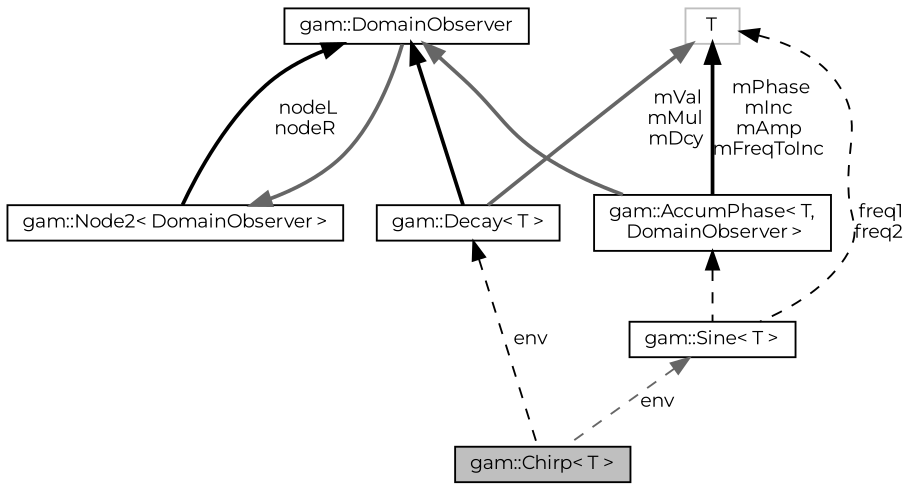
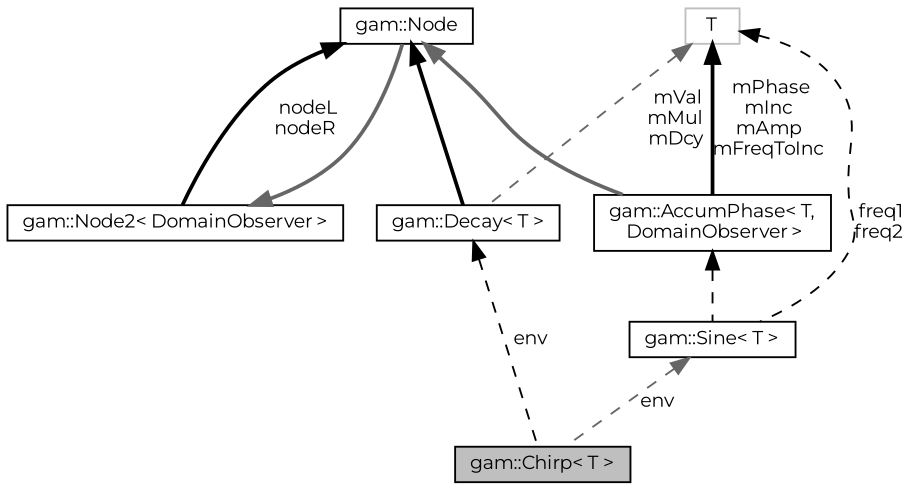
(407, 26) -> (407, 26)
(582, 130) -> (582, 130)
